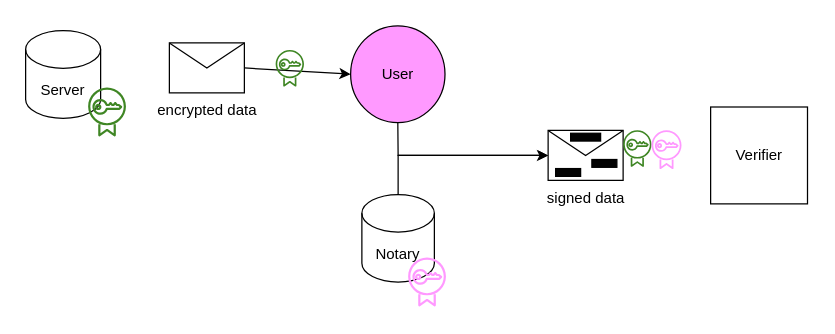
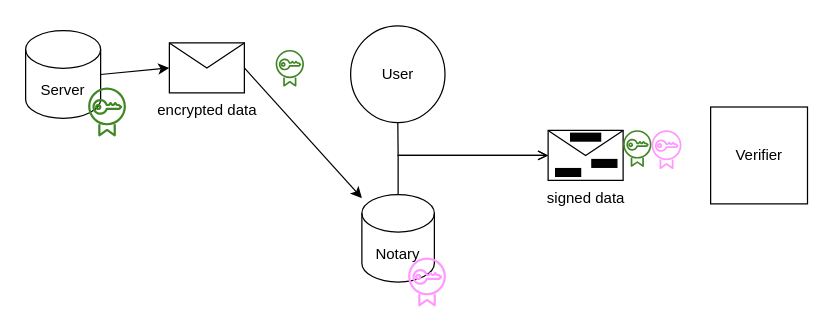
(294, 71) -> (300, 130)
none -> (131, 72)
(398, 74) -> (398, 74)
(398, 123) -> (398, 123)
